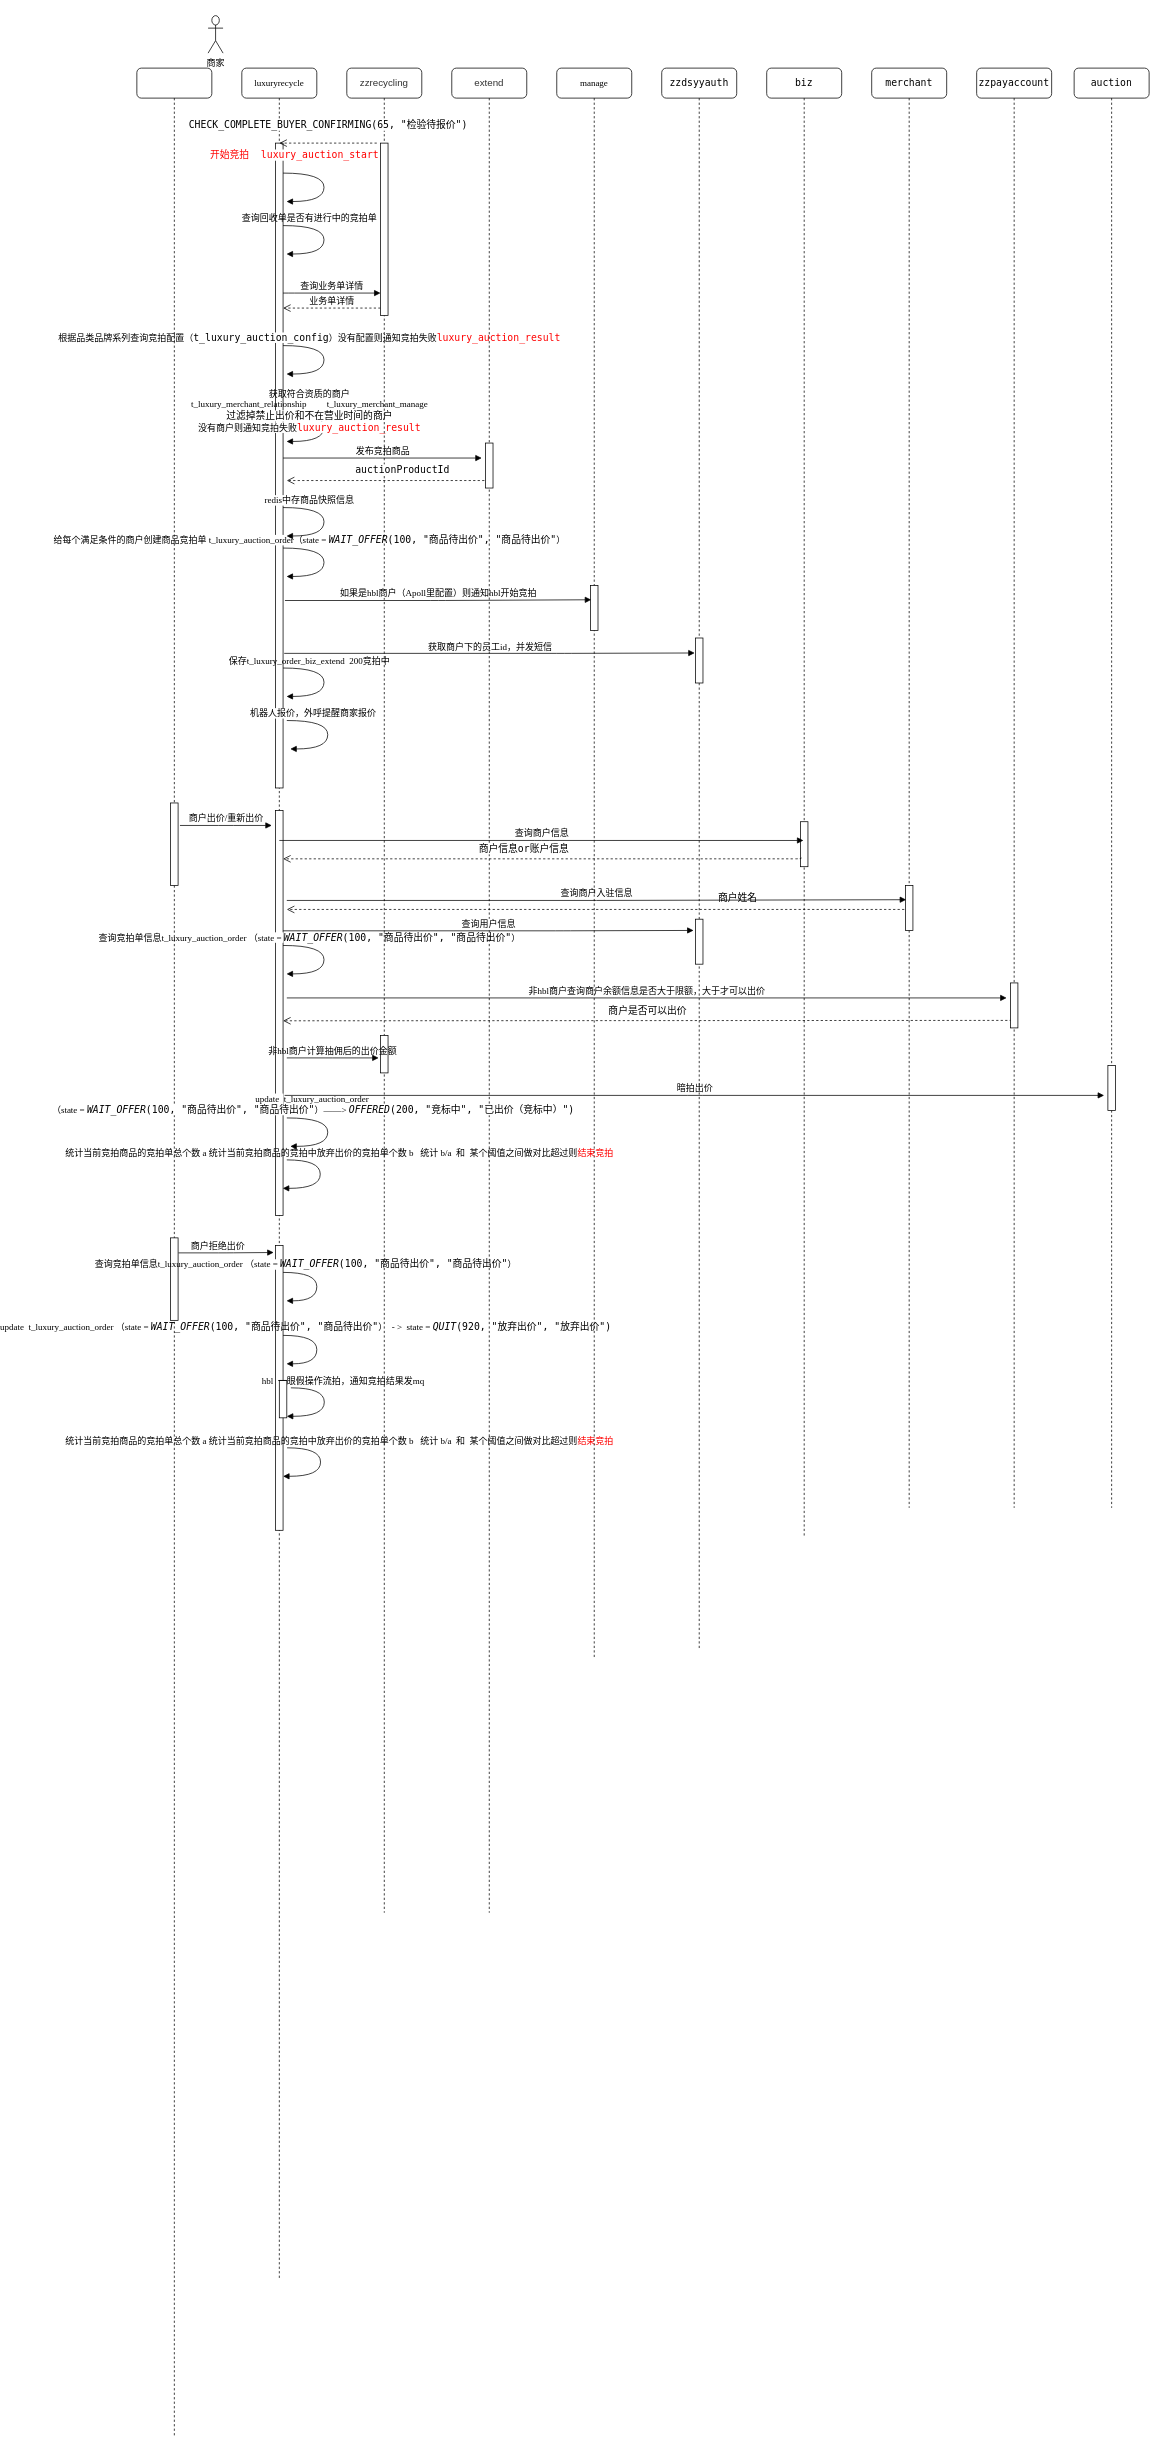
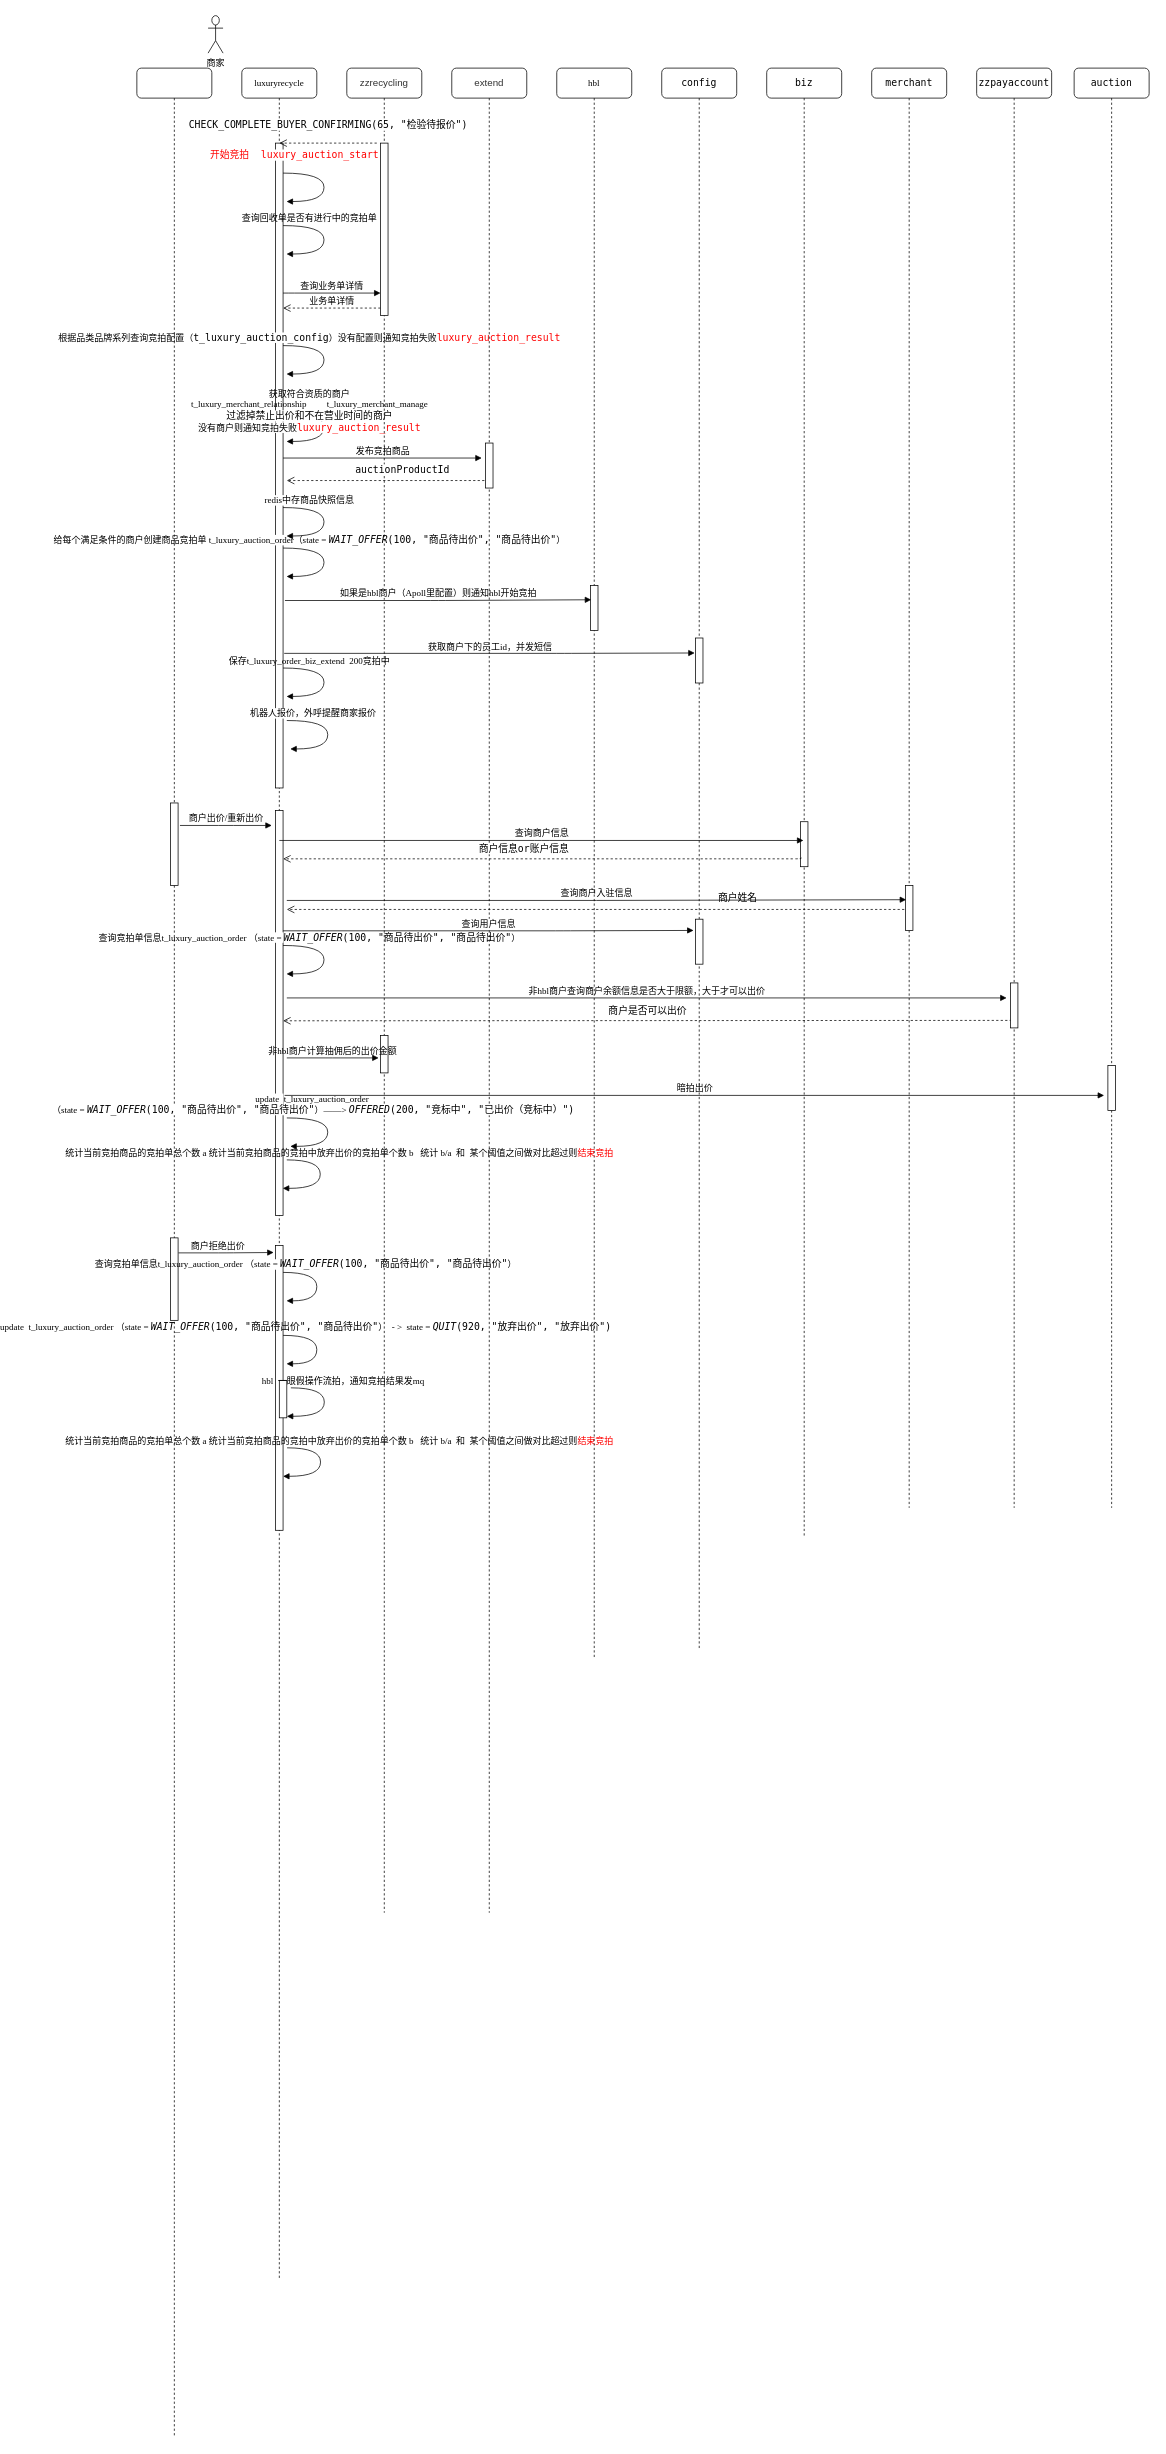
(594, 83) -> (594, 83)
(699, 83) -> (699, 83)
